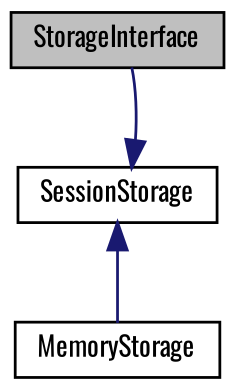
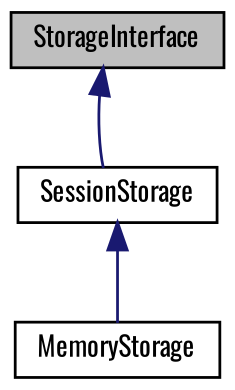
(136, 104) -> (99, 132)
